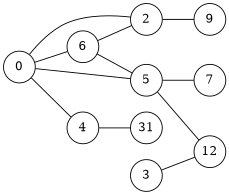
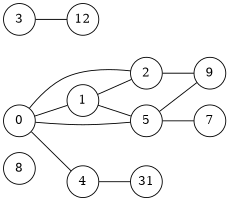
(83, 47) -> (83, 101)
(178, 116) -> (178, 97)
none -> (19, 168)
